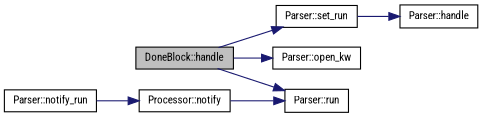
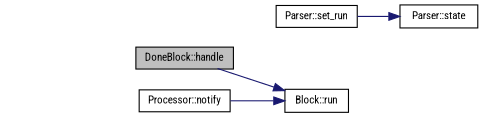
(439, 16) -> (439, 16)
(245, 39) -> none
(317, 58) -> none
(50, 101) -> none
(317, 101) -> (317, 101)
